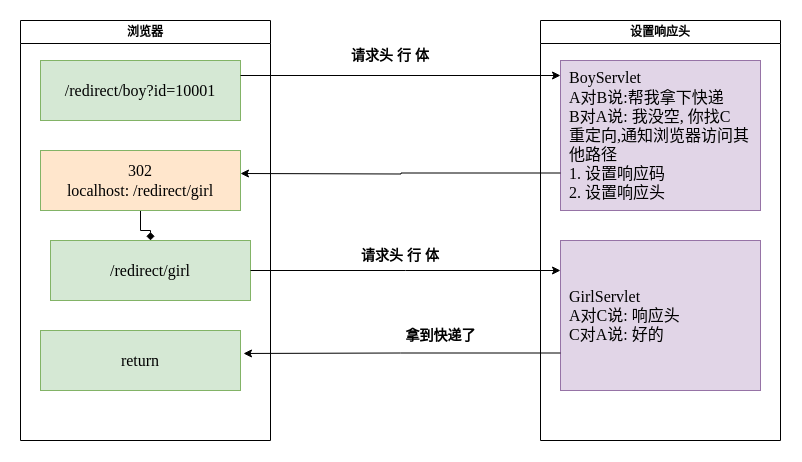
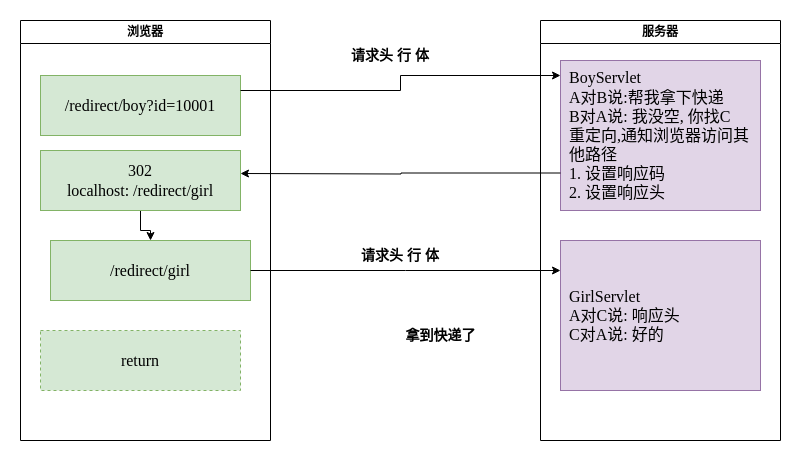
(661, 33) -> (661, 33)
(141, 91) -> (141, 106)
(141, 181) -> (141, 181)
(149, 231) -> (149, 231)
(406, 353) -> none
(141, 361) -> (141, 361)
